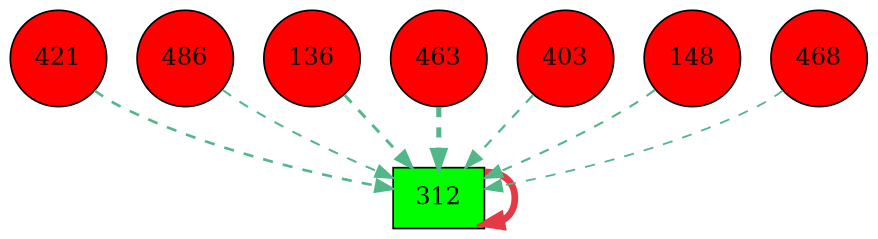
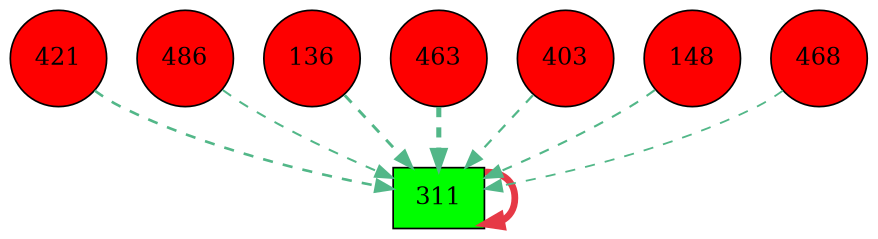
(439, 198) -> (439, 198)
